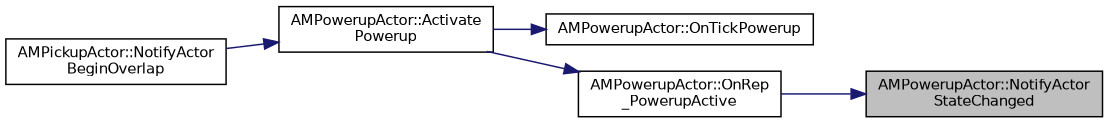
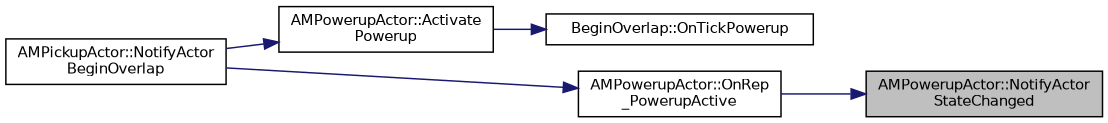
(680, 29) -> (680, 29)
(525, 60) -> (395, 78)
